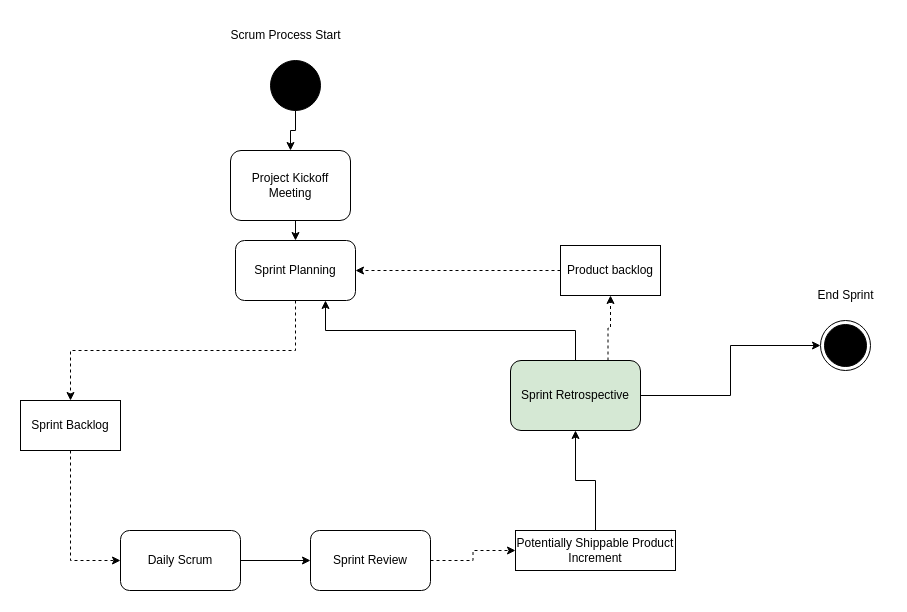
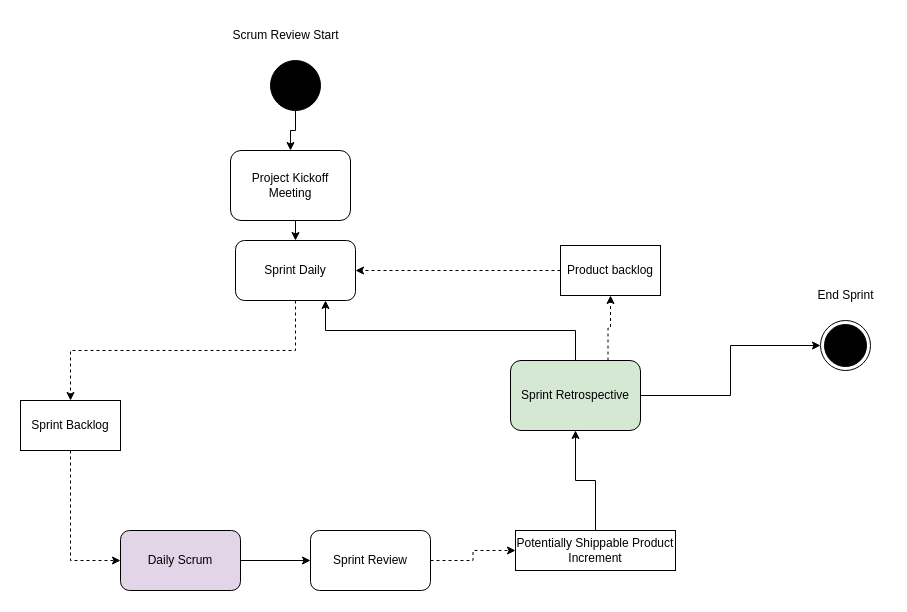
(286, 36) -> (286, 36)
(296, 271) -> (296, 271)
(181, 561) -> (181, 561)
